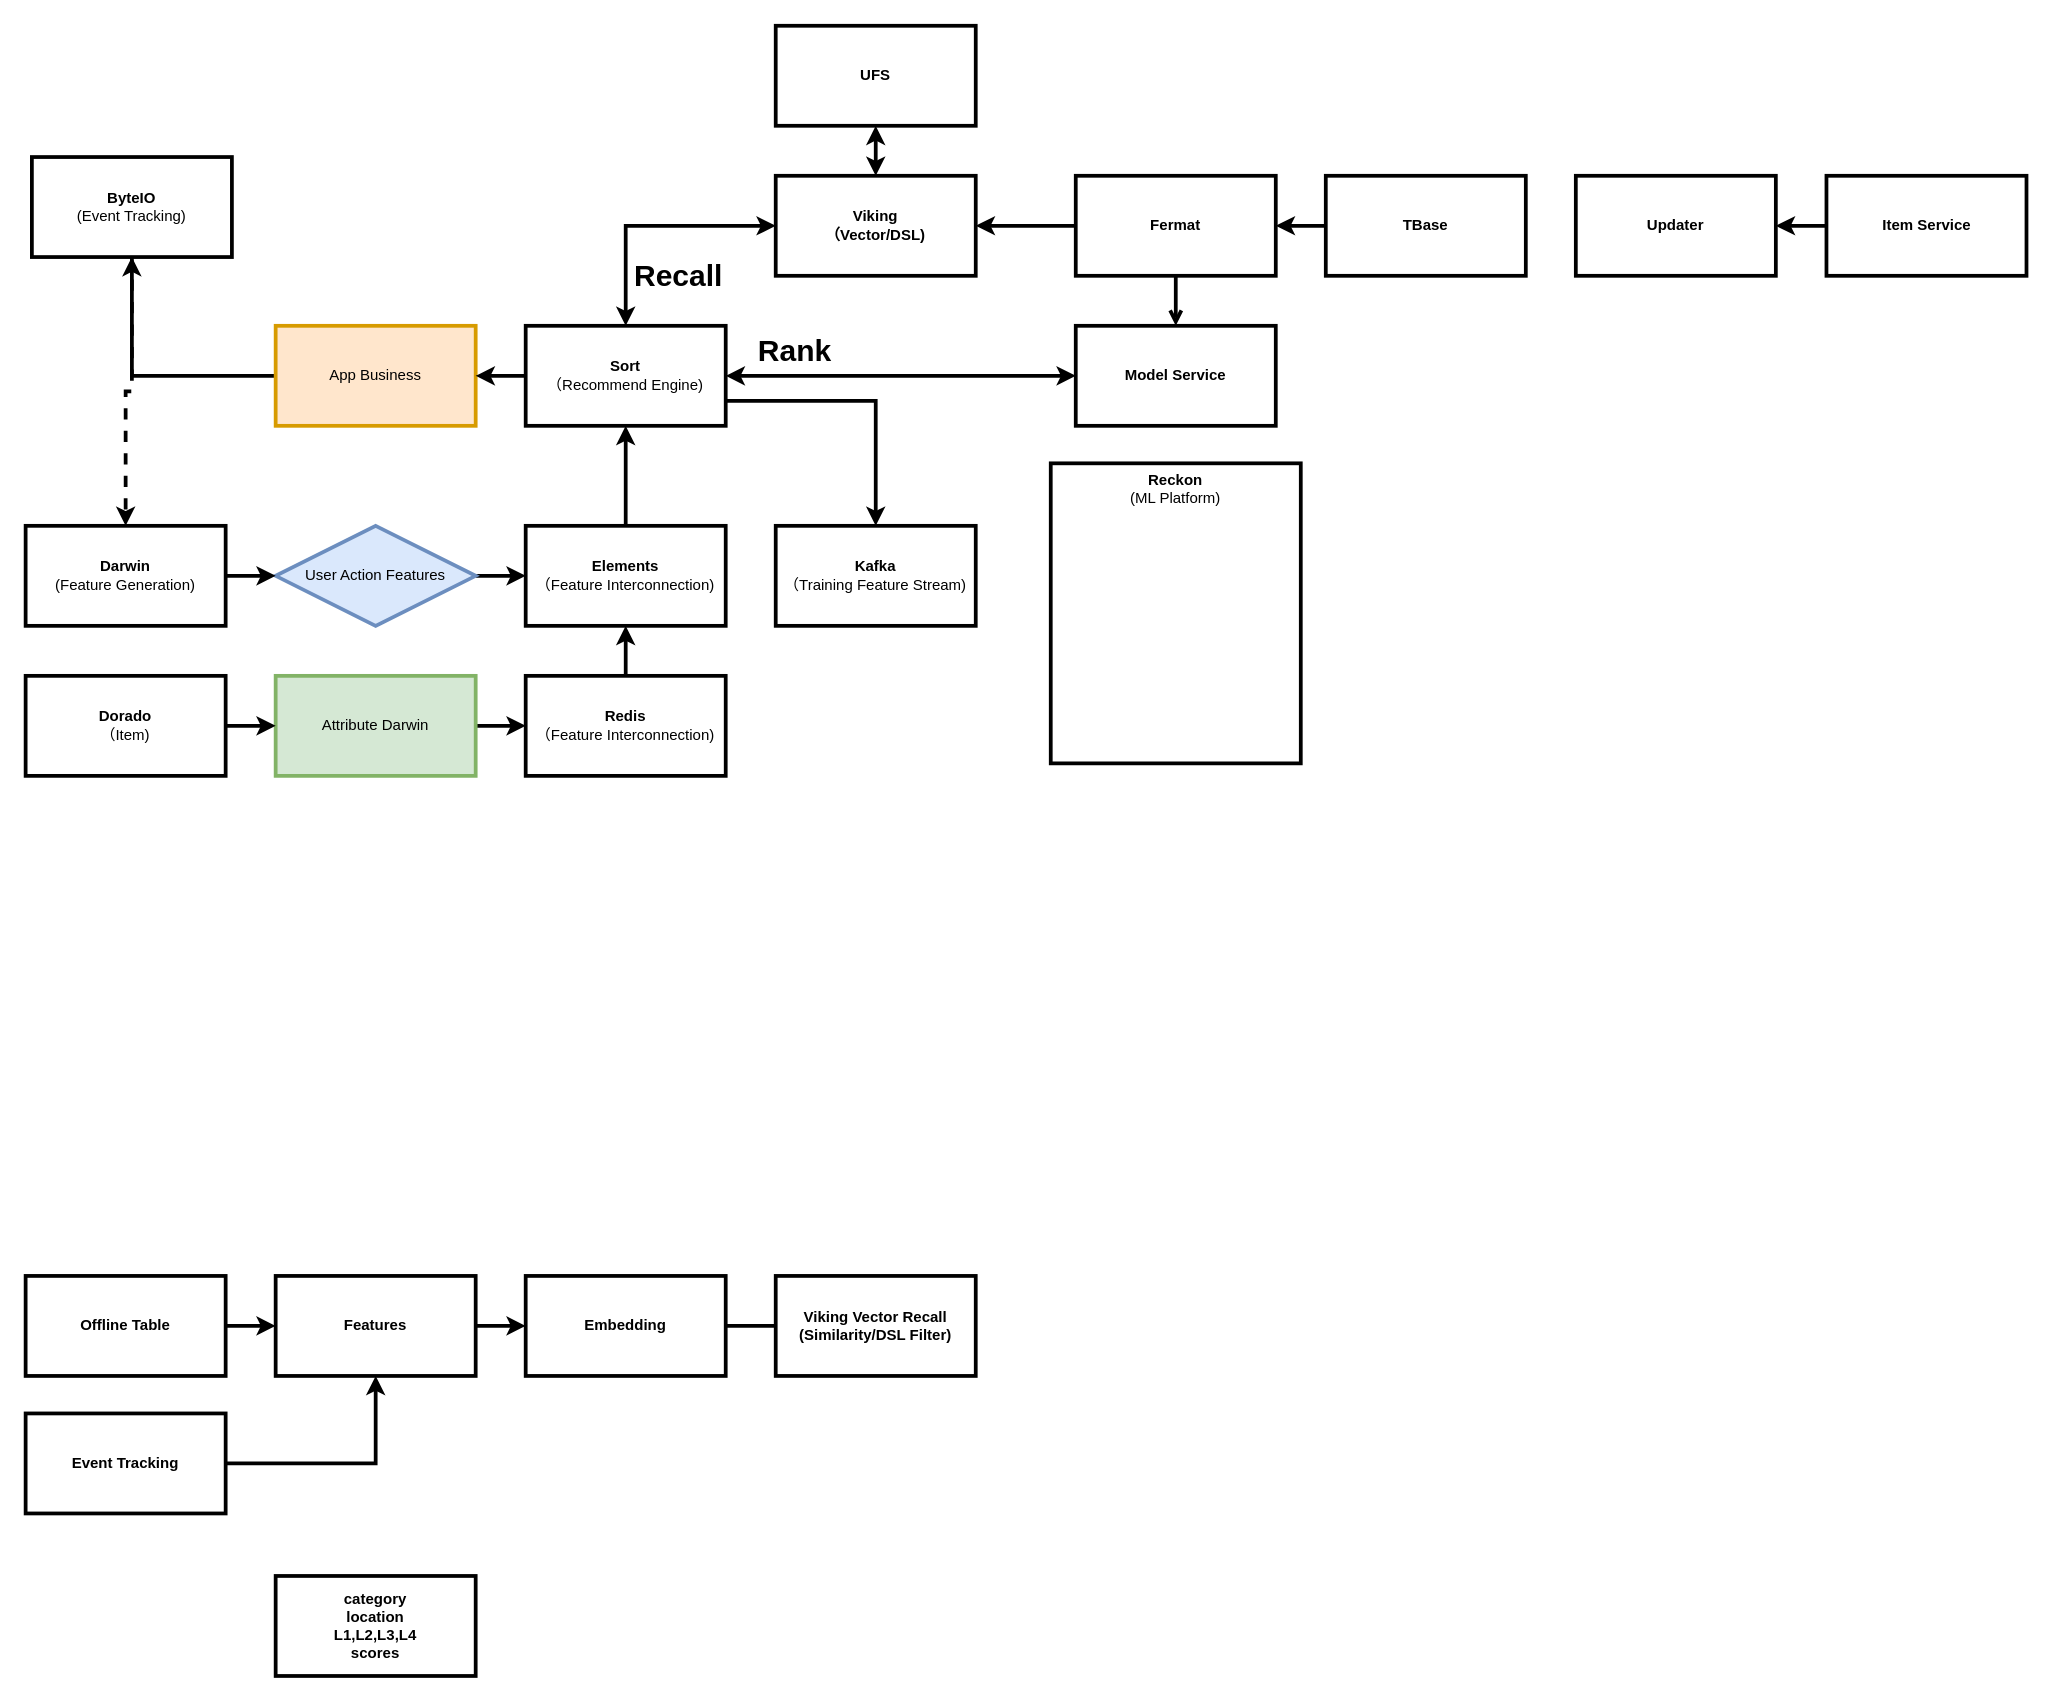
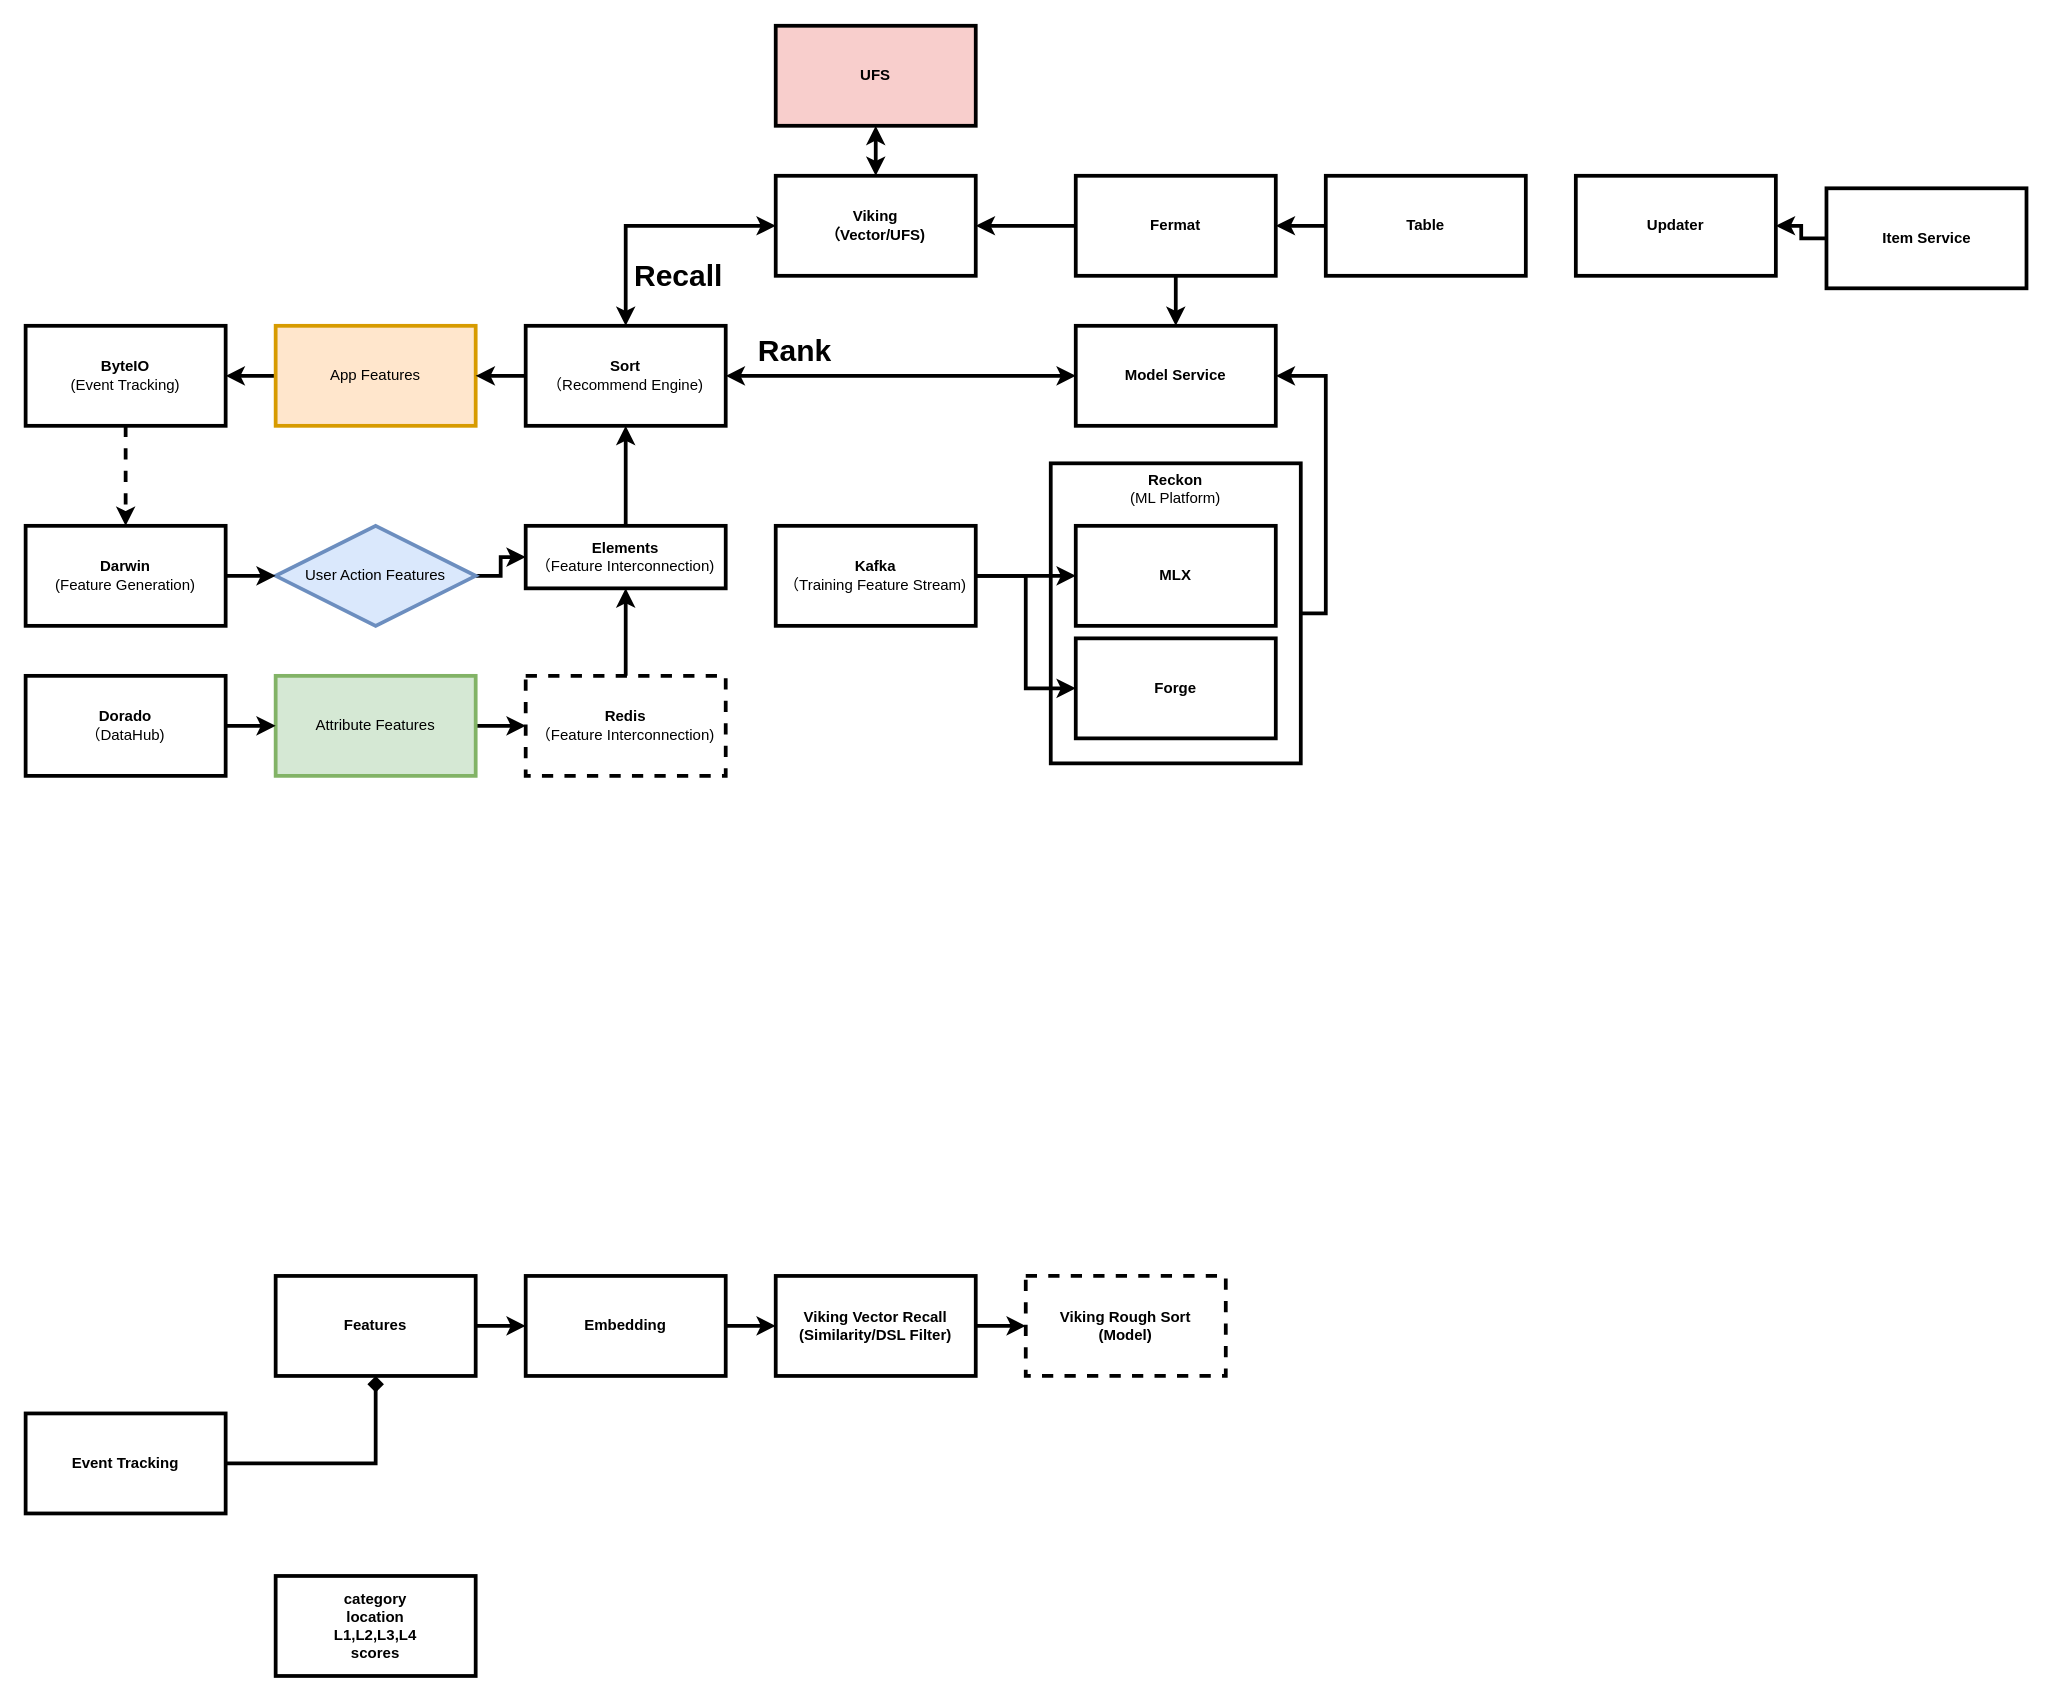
(876, 76) -> (876, 76)
(132, 207) -> (126, 376)
(876, 226) -> (876, 226)
(1426, 226) -> (1426, 226)
(1926, 226) -> (1926, 238)
(1176, 310) -> (1176, 310)
(376, 376) -> (376, 376)
(857, 401) -> none
none -> (1326, 489)
(626, 576) -> (626, 557)
none -> (1045, 576)
none -> (1176, 576)
none -> (1026, 651)
none -> (1176, 688)
(126, 726) -> (126, 726)
(376, 726) -> (376, 726)
(626, 726) -> (626, 726)
(126, 1326) -> none
(244, 1326) -> none
(766, 1326) -> (760, 1326)
none -> (994, 1326)
none -> (1126, 1326)
(376, 1391) -> (376, 1392)
